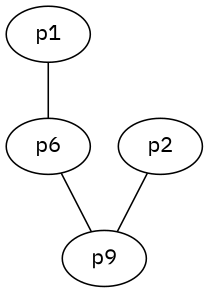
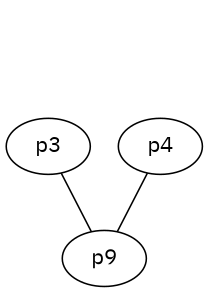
(48, 34) -> none
(48, 146) -> (48, 146)
(160, 146) -> (160, 146)
